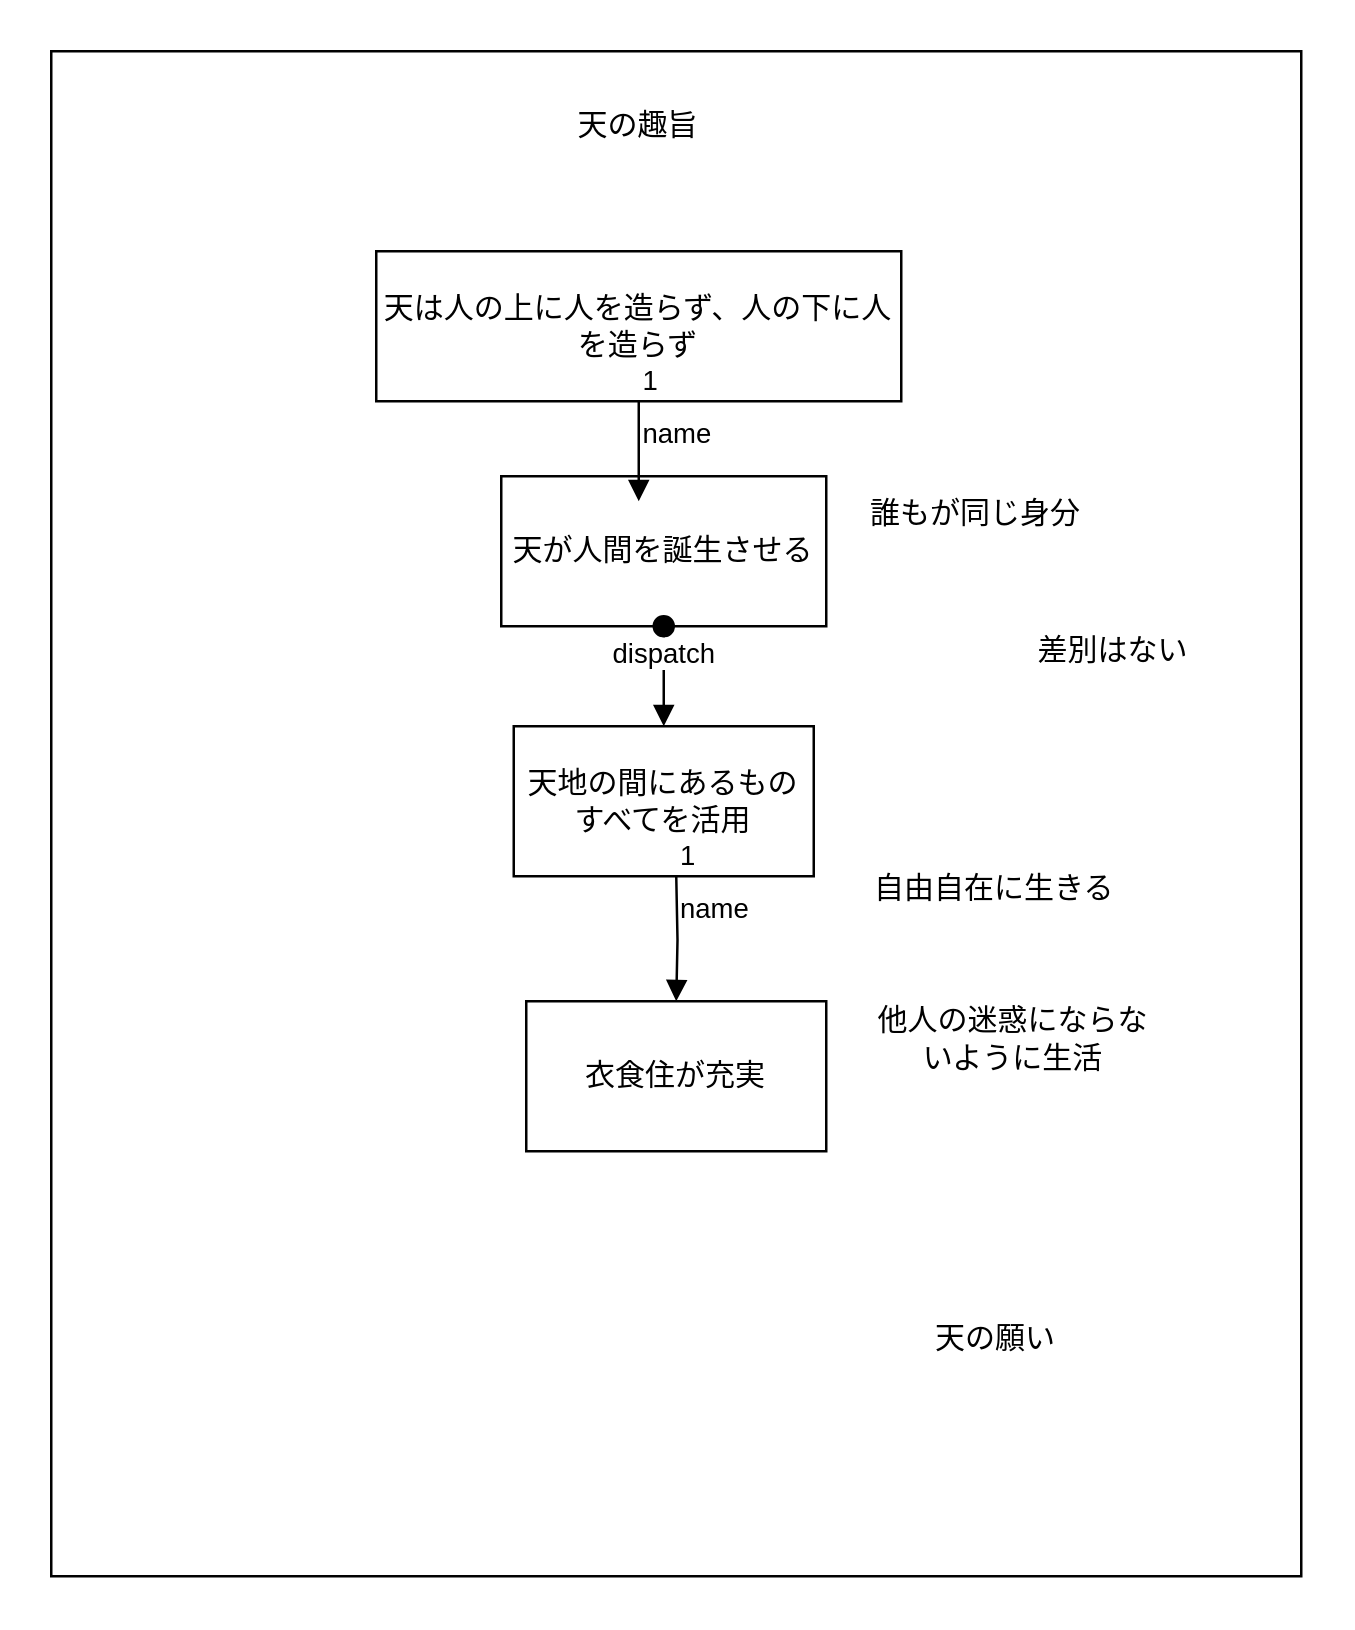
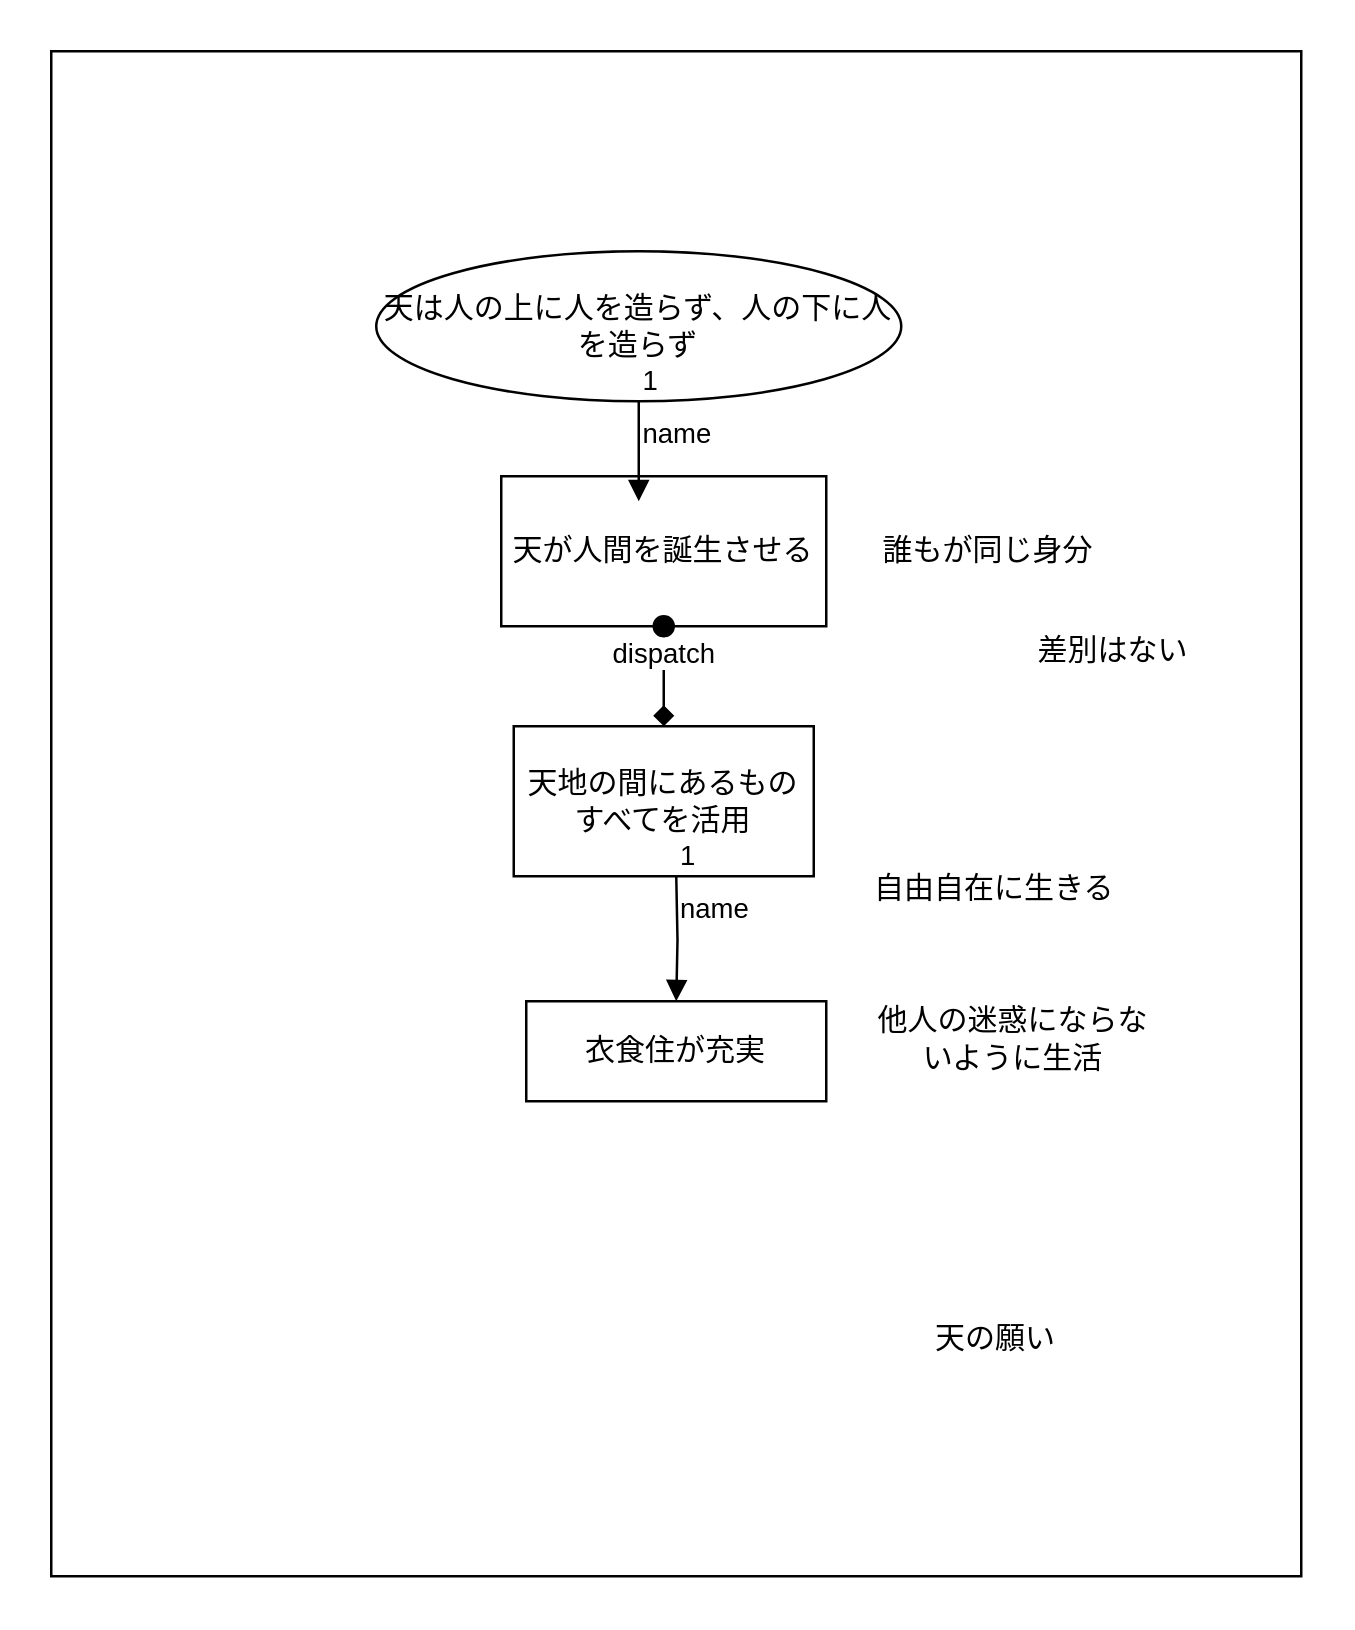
(639, 126) -> none
(639, 326) -> (639, 326)
(976, 514) -> (989, 551)
(664, 704) -> (664, 705)
(676, 1076) -> (676, 1051)
